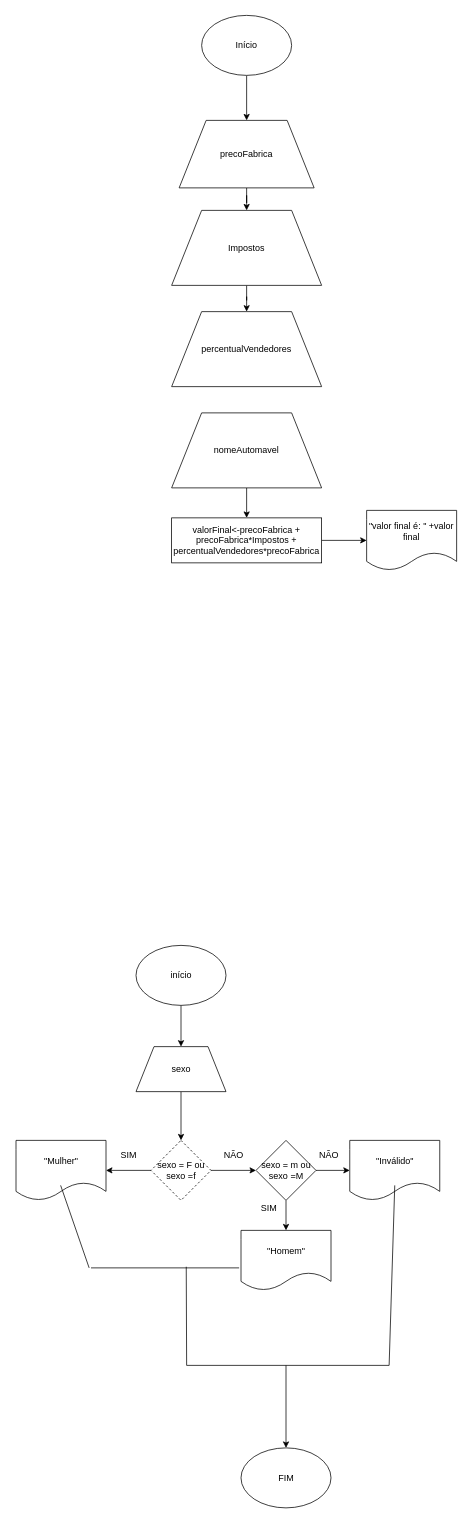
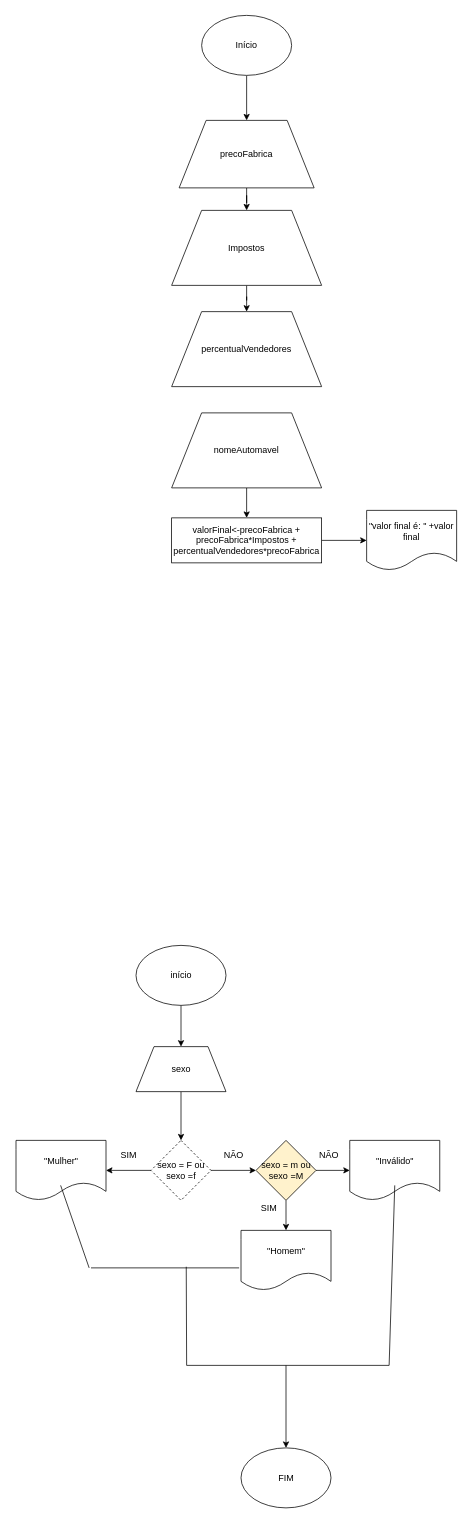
(286, 1170) -> (286, 1170)
